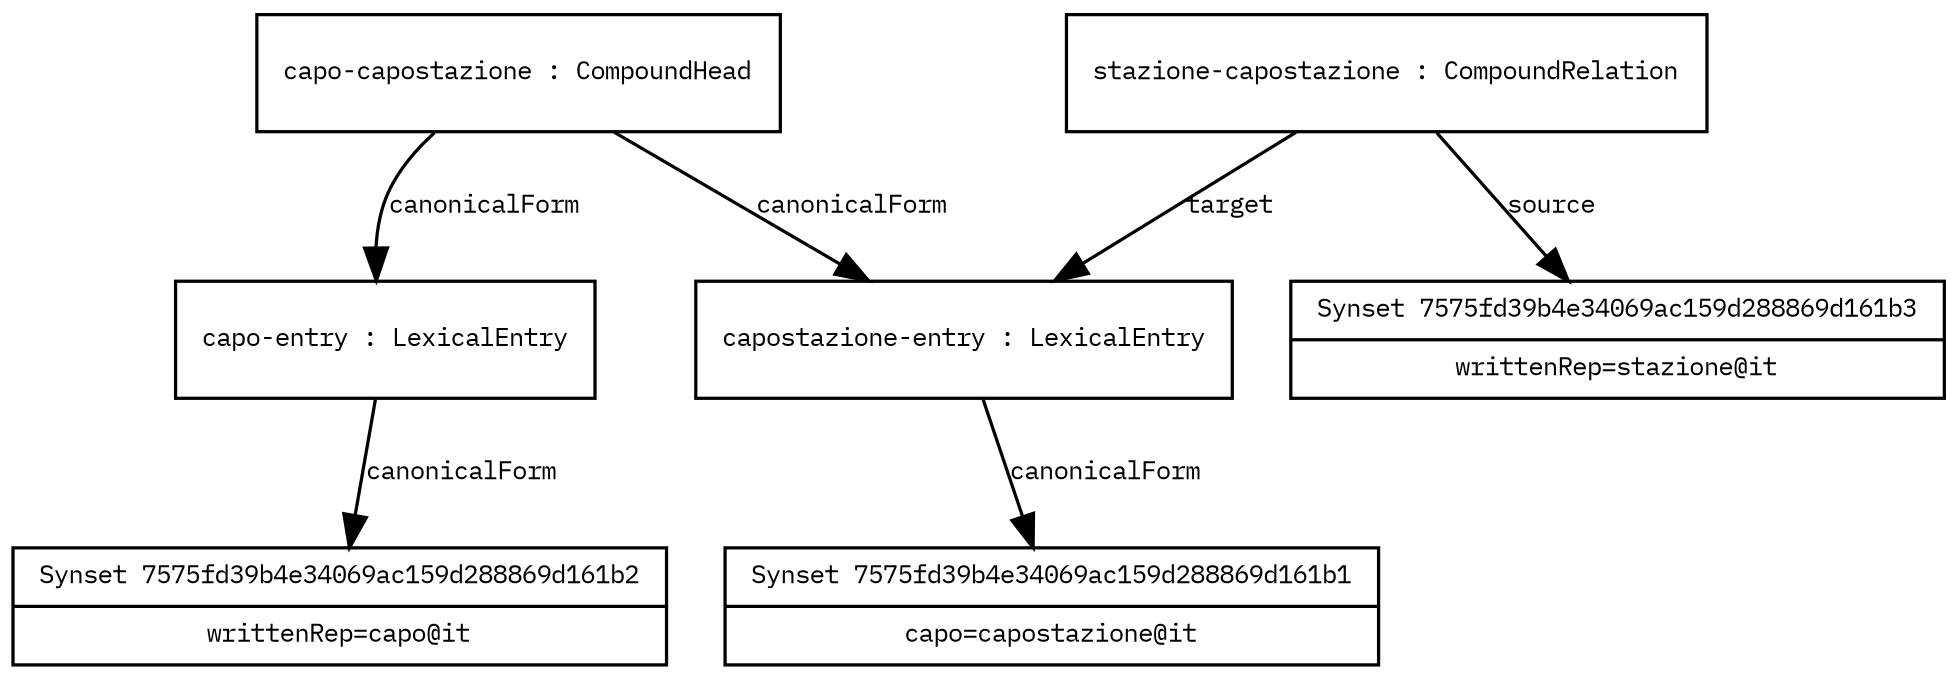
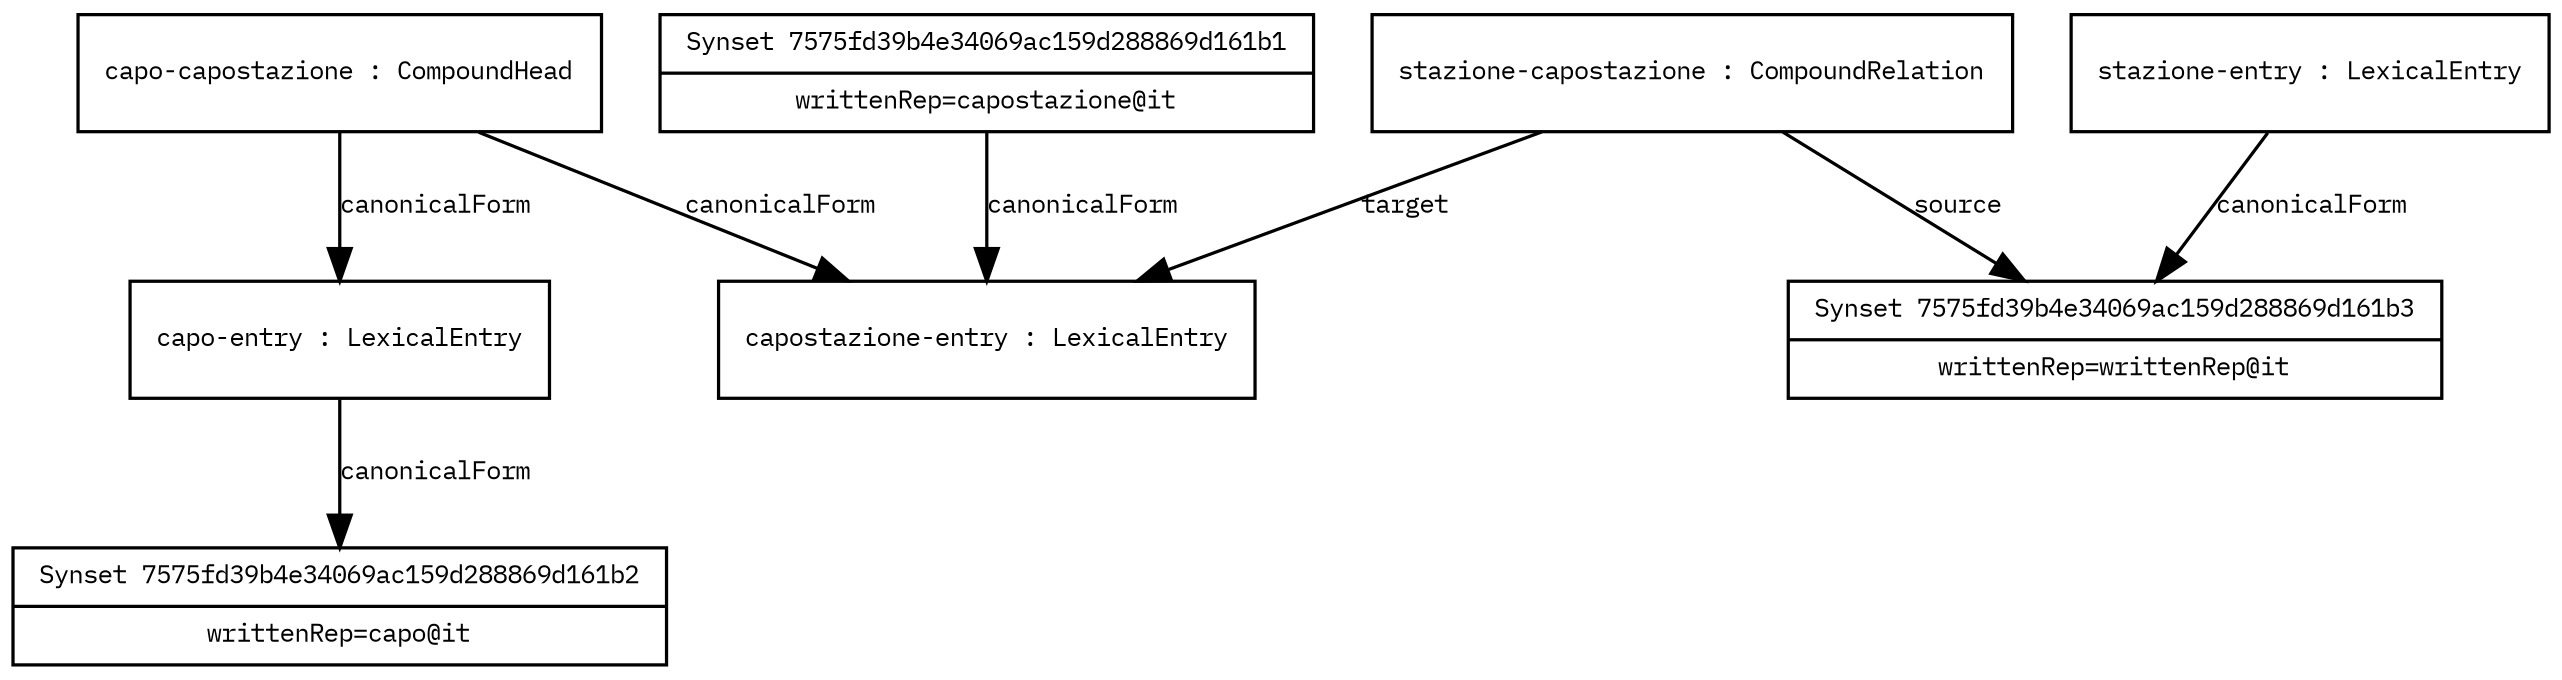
none -> (2310, 73)
(1618, 367) -> (2115, 367)
(1003, 458) -> (987, 190)
(1052, 634) -> (987, 101)
